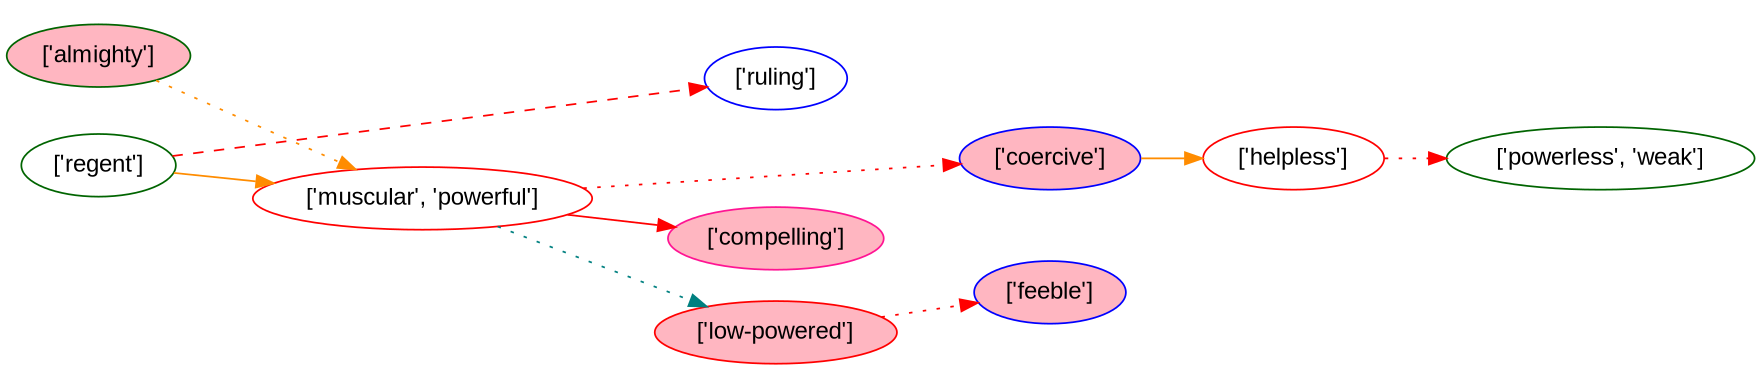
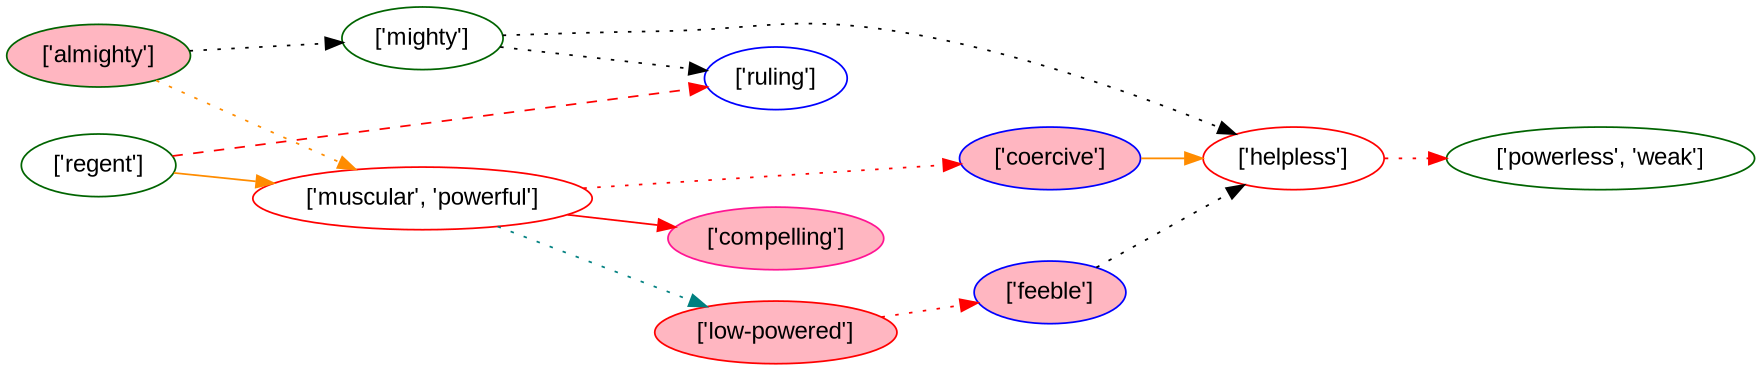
none -> (423, 38)
none -> (1163, 230)
